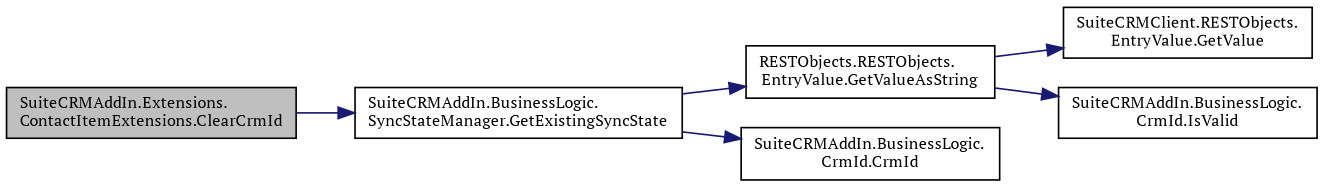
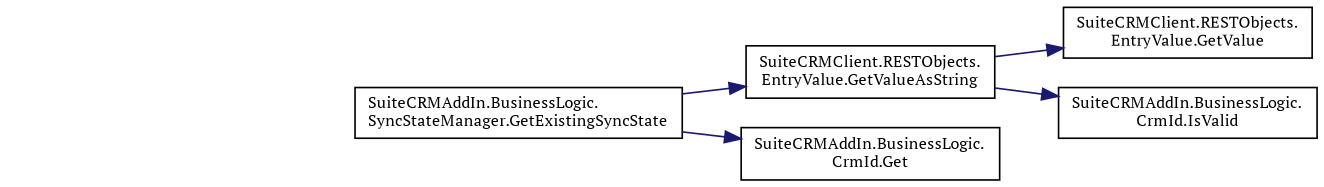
(870, 72) -> (870, 72)
(151, 113) -> none
(870, 154) -> (870, 154)
